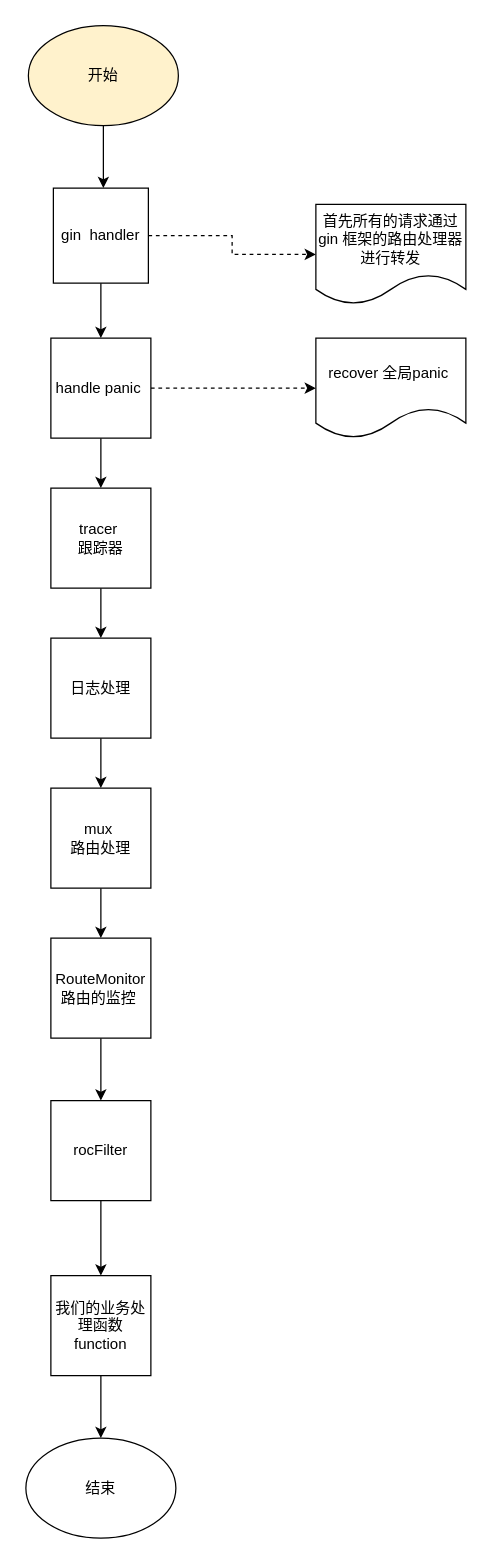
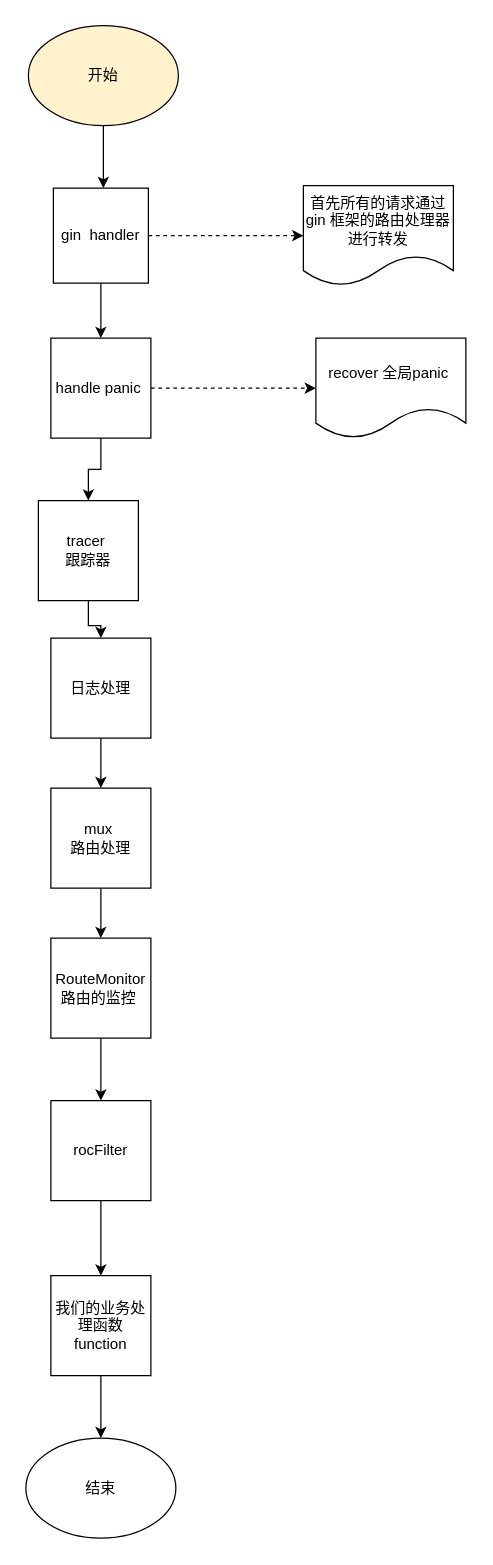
(391, 254) -> (378, 236)
(101, 538) -> (88, 551)
